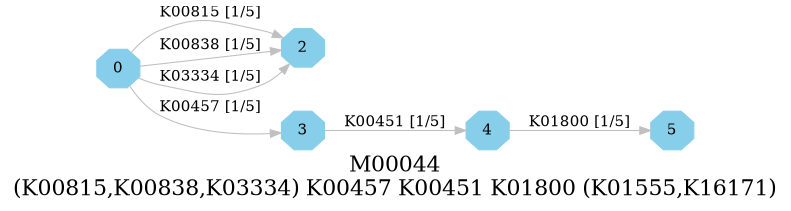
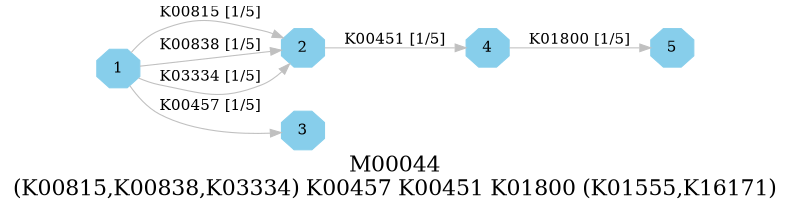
(118, 69) -> (118, 69)
(390, 130) -> (390, 48)
